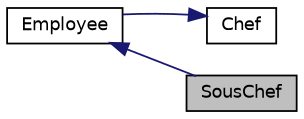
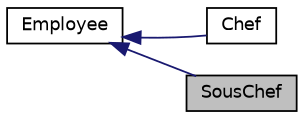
(156, 14) -> (174, 37)
